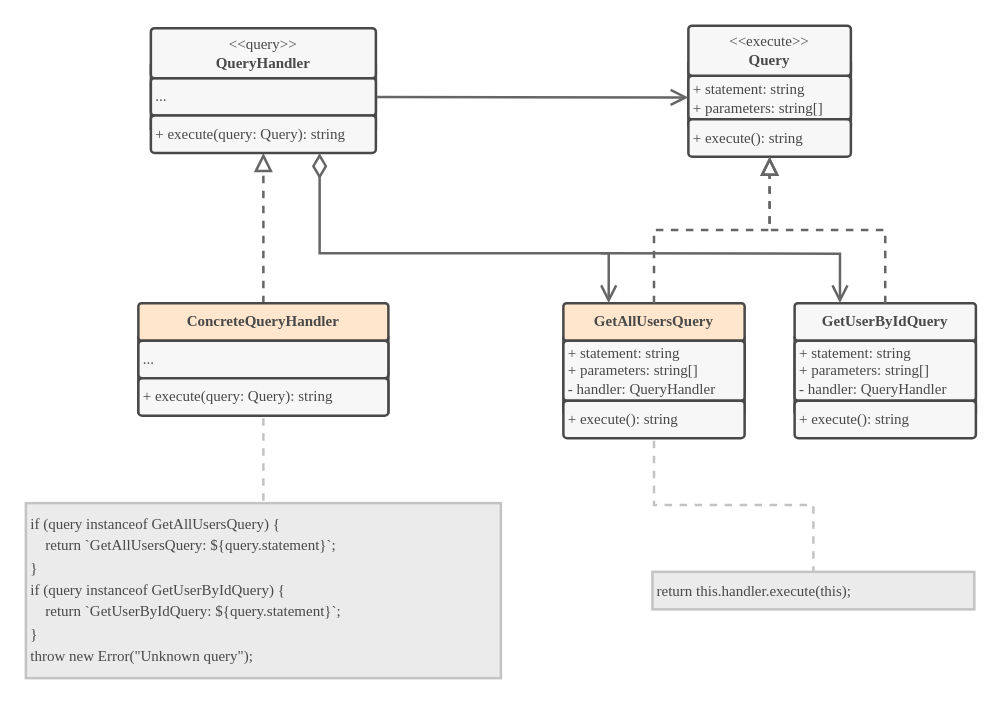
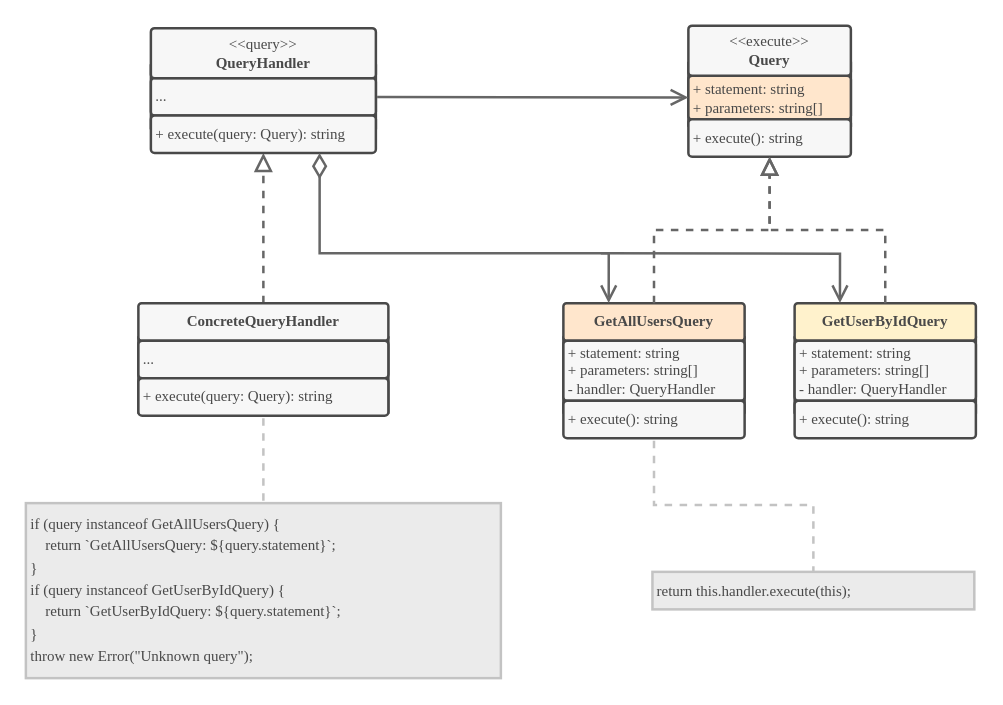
(769, 98) -> (769, 98)
(263, 322) -> (263, 322)
(885, 322) -> (885, 322)
